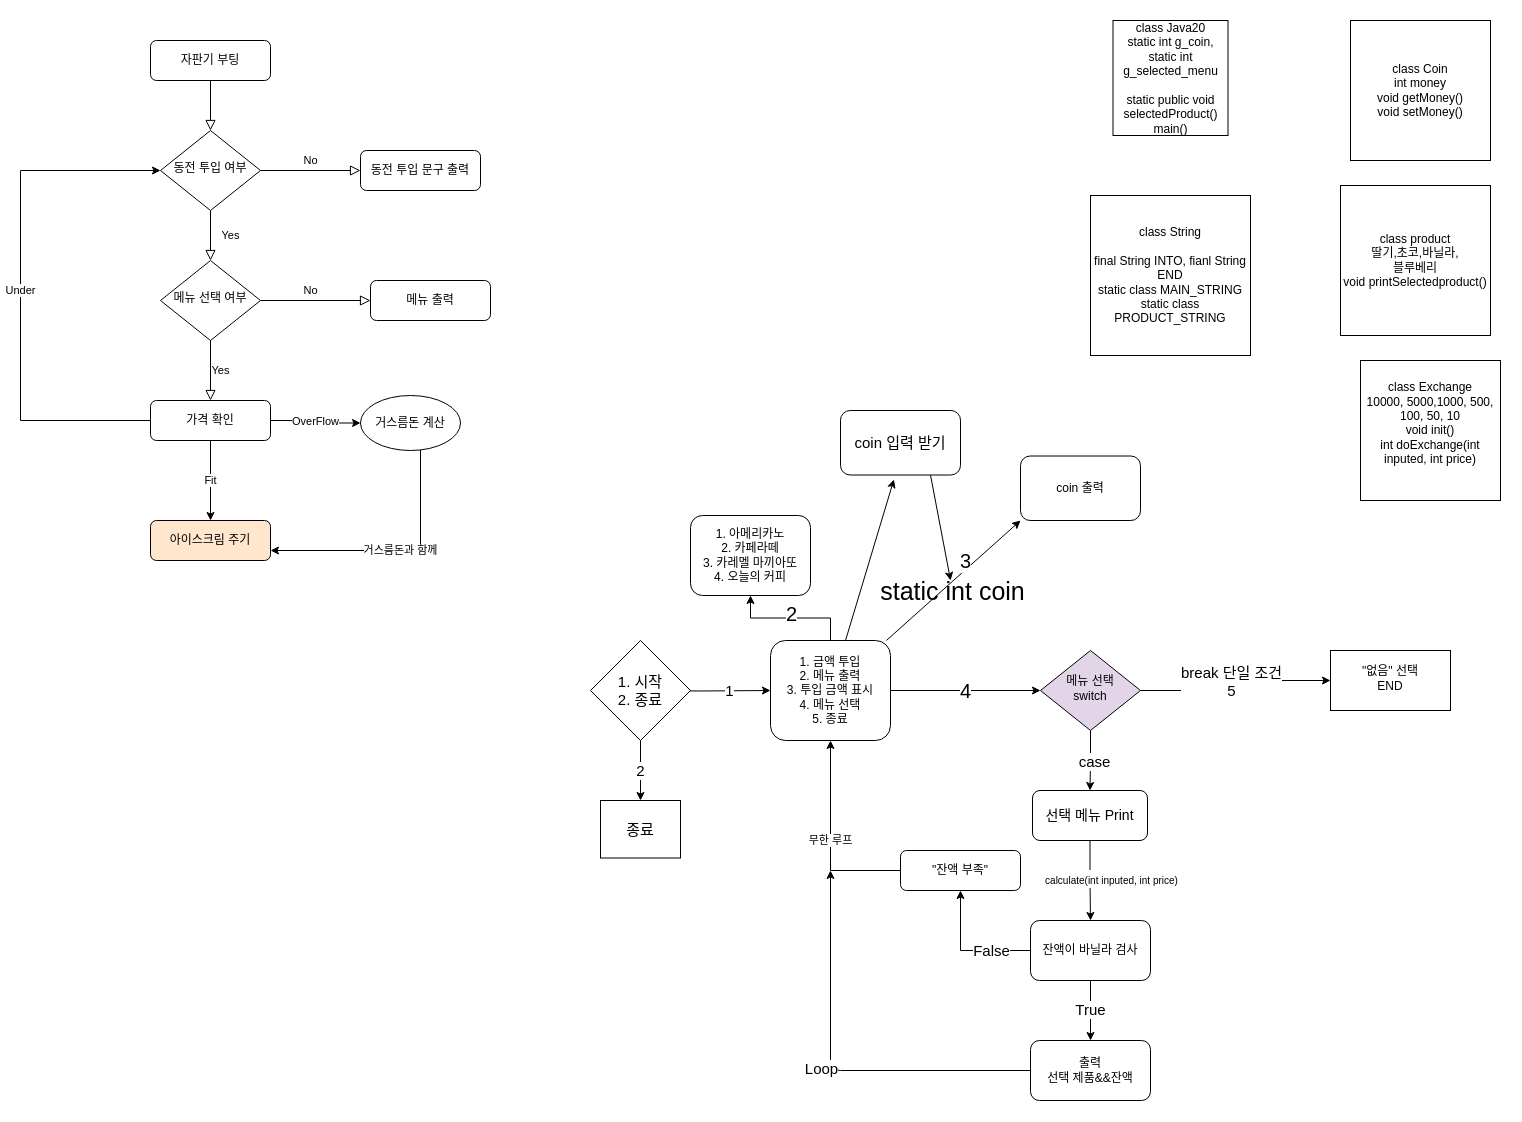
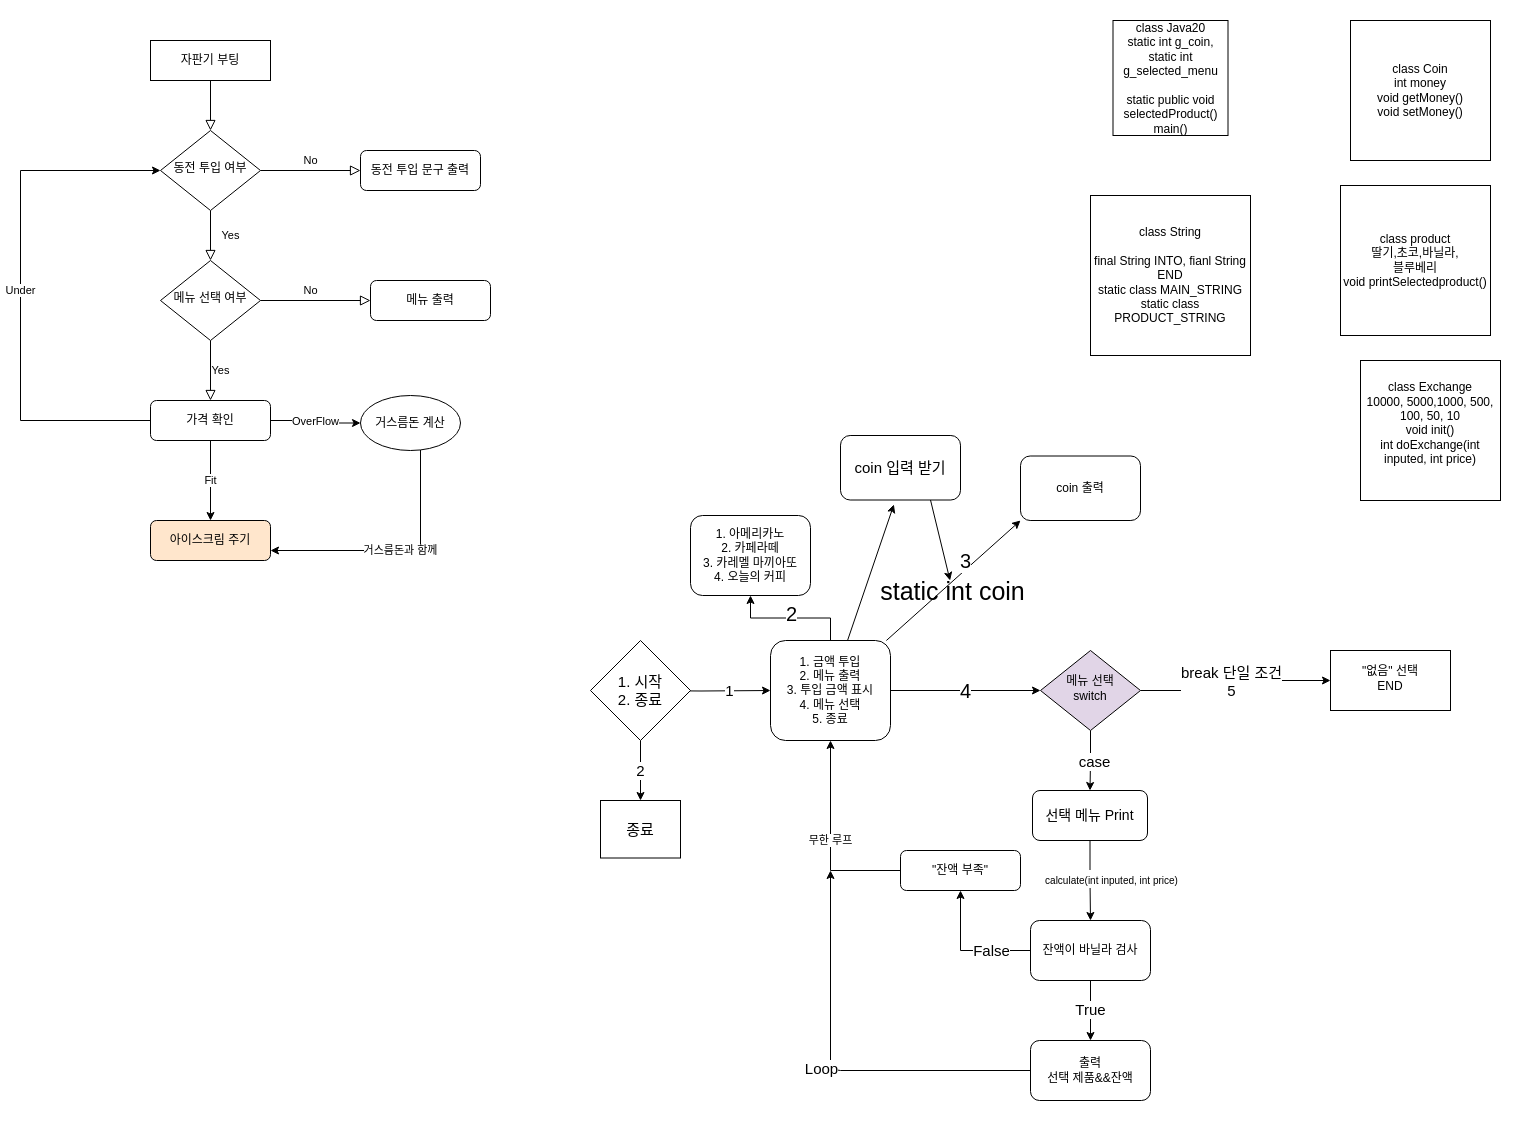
(211, 61) -> (211, 61)
(901, 443) -> (901, 468)
